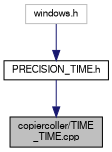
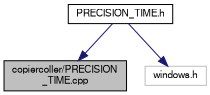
(56, 37) -> (145, 41)
(56, 132) -> (65, 76)
